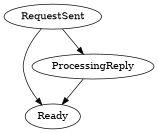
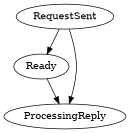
(75, 89) -> (52, 88)
